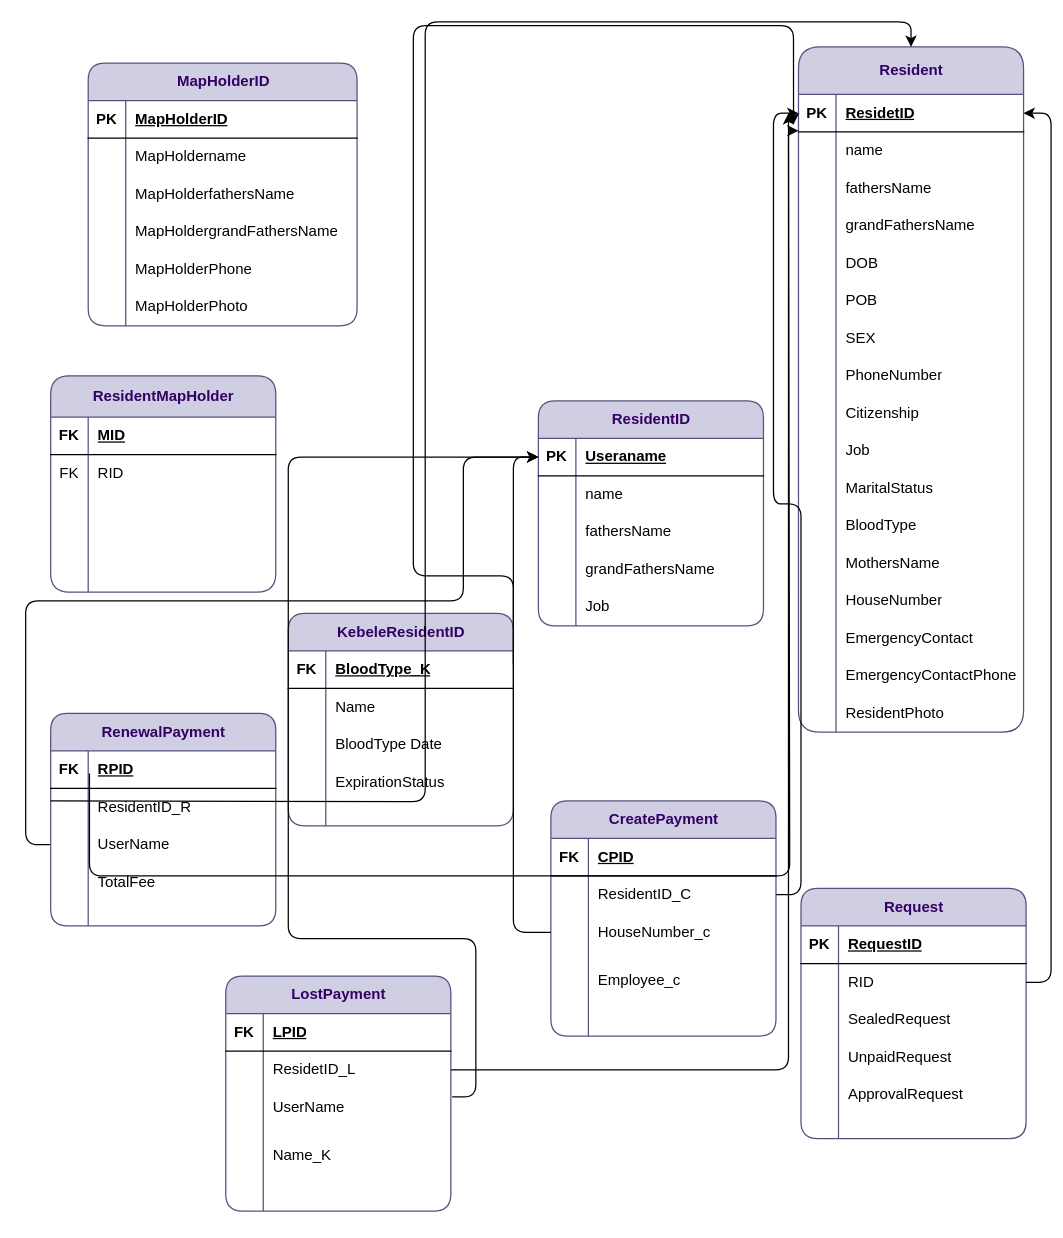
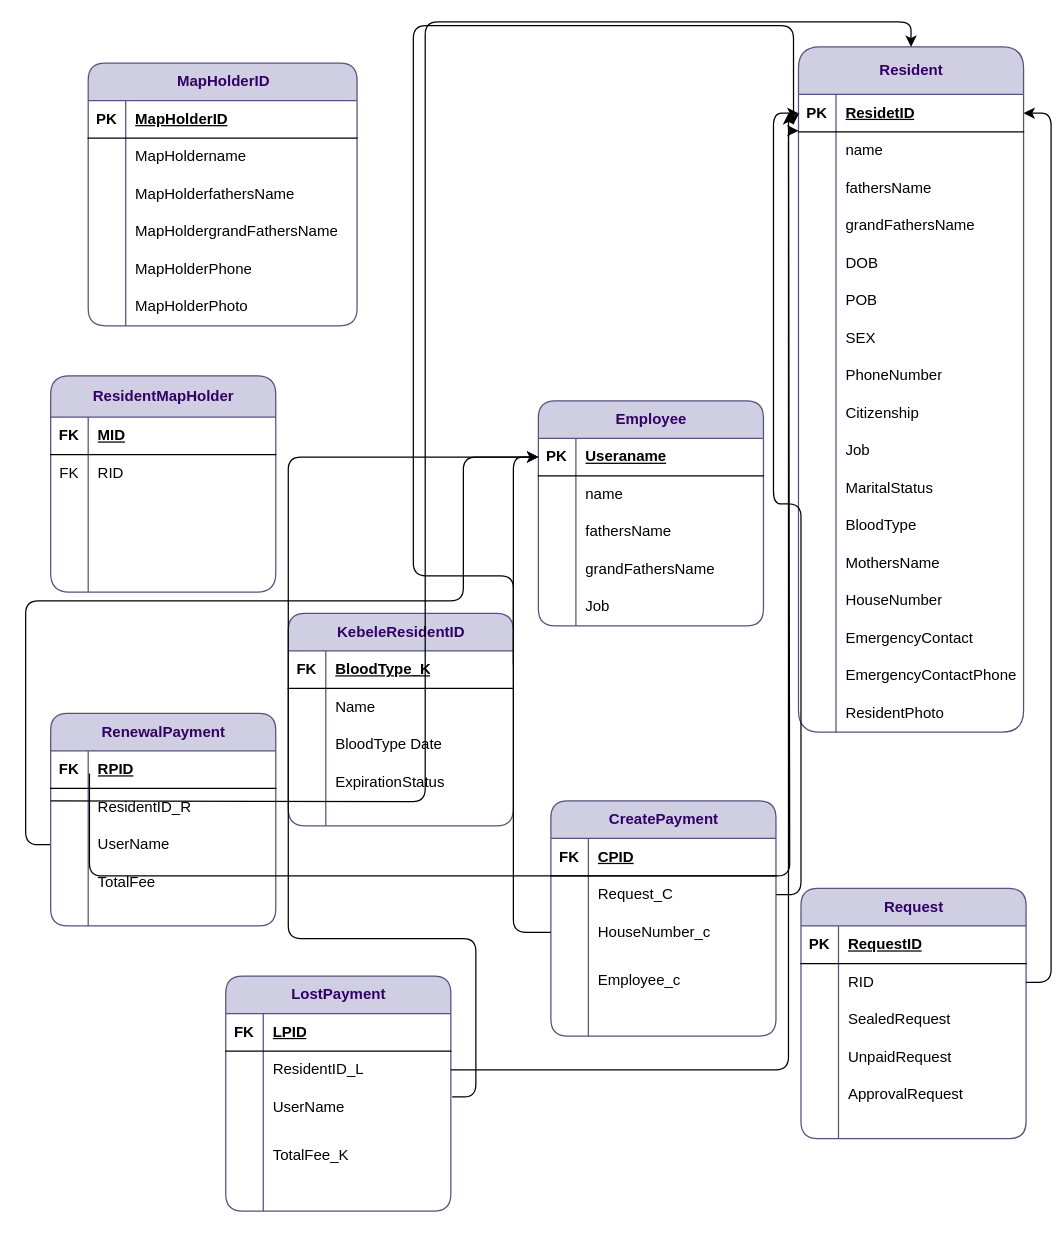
(651, 419) -> (651, 419)
(647, 894) -> (636, 894)
(317, 1069) -> (322, 1069)
(298, 1156) -> (313, 1156)
